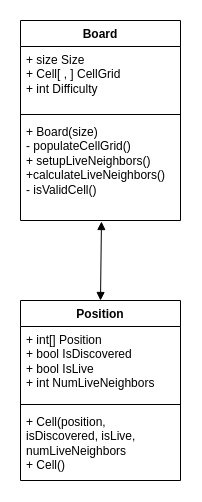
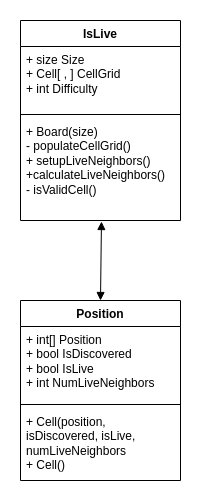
(101, 35) -> (101, 35)
